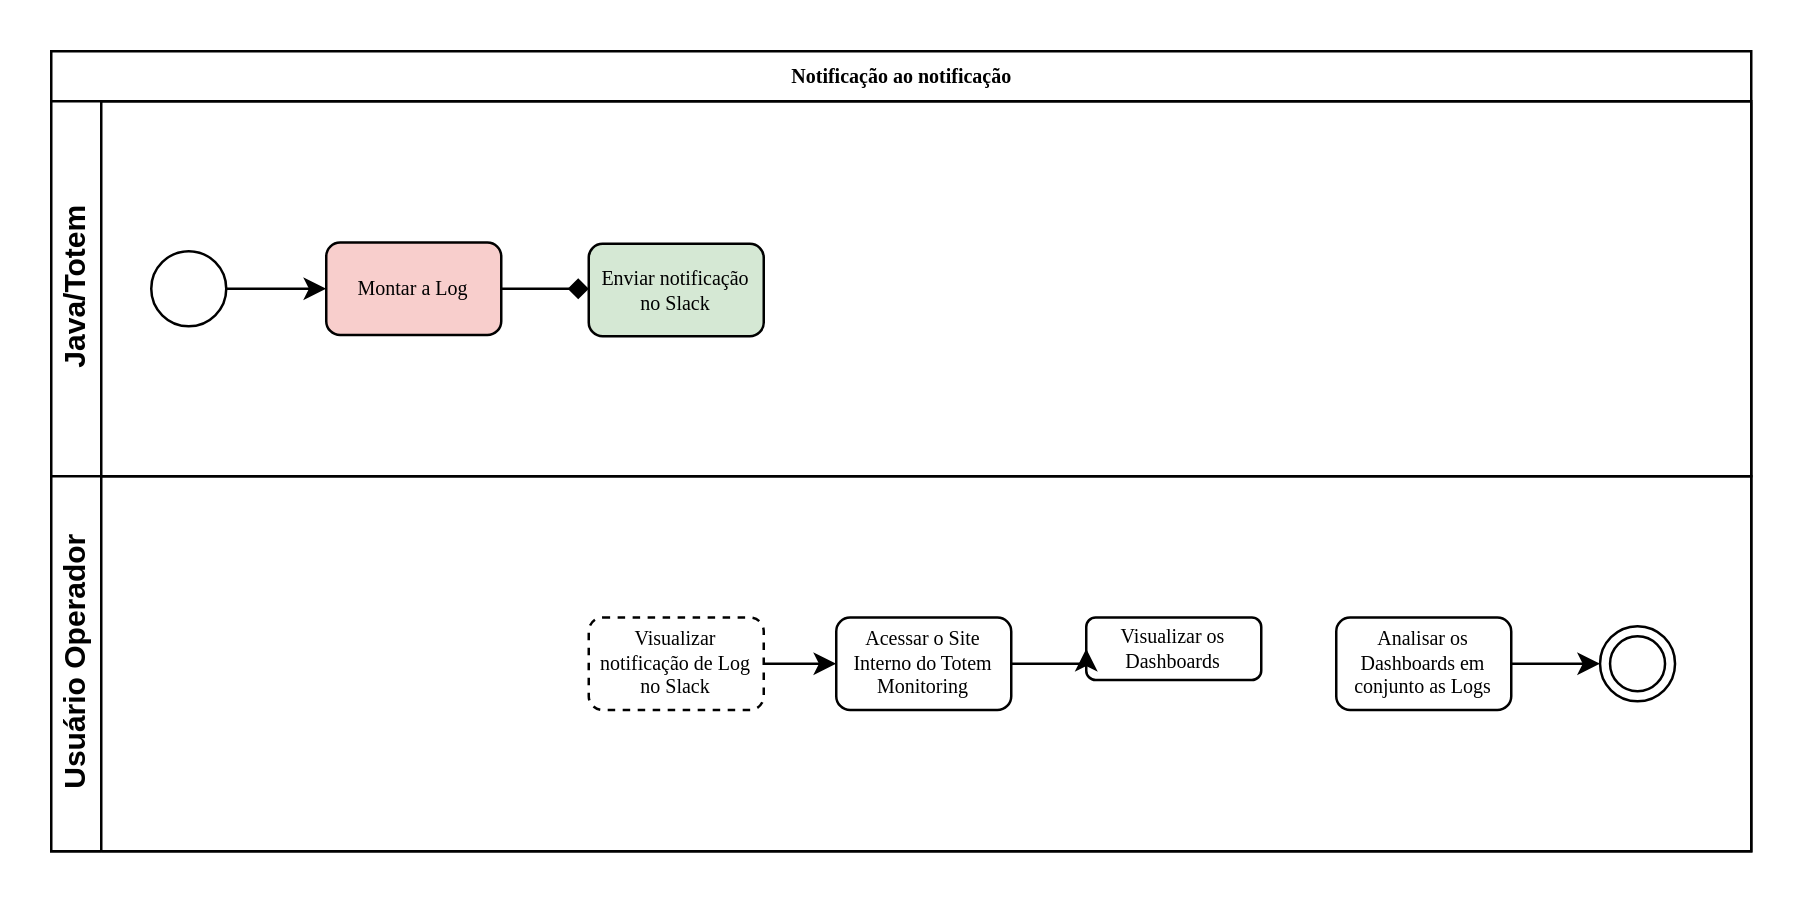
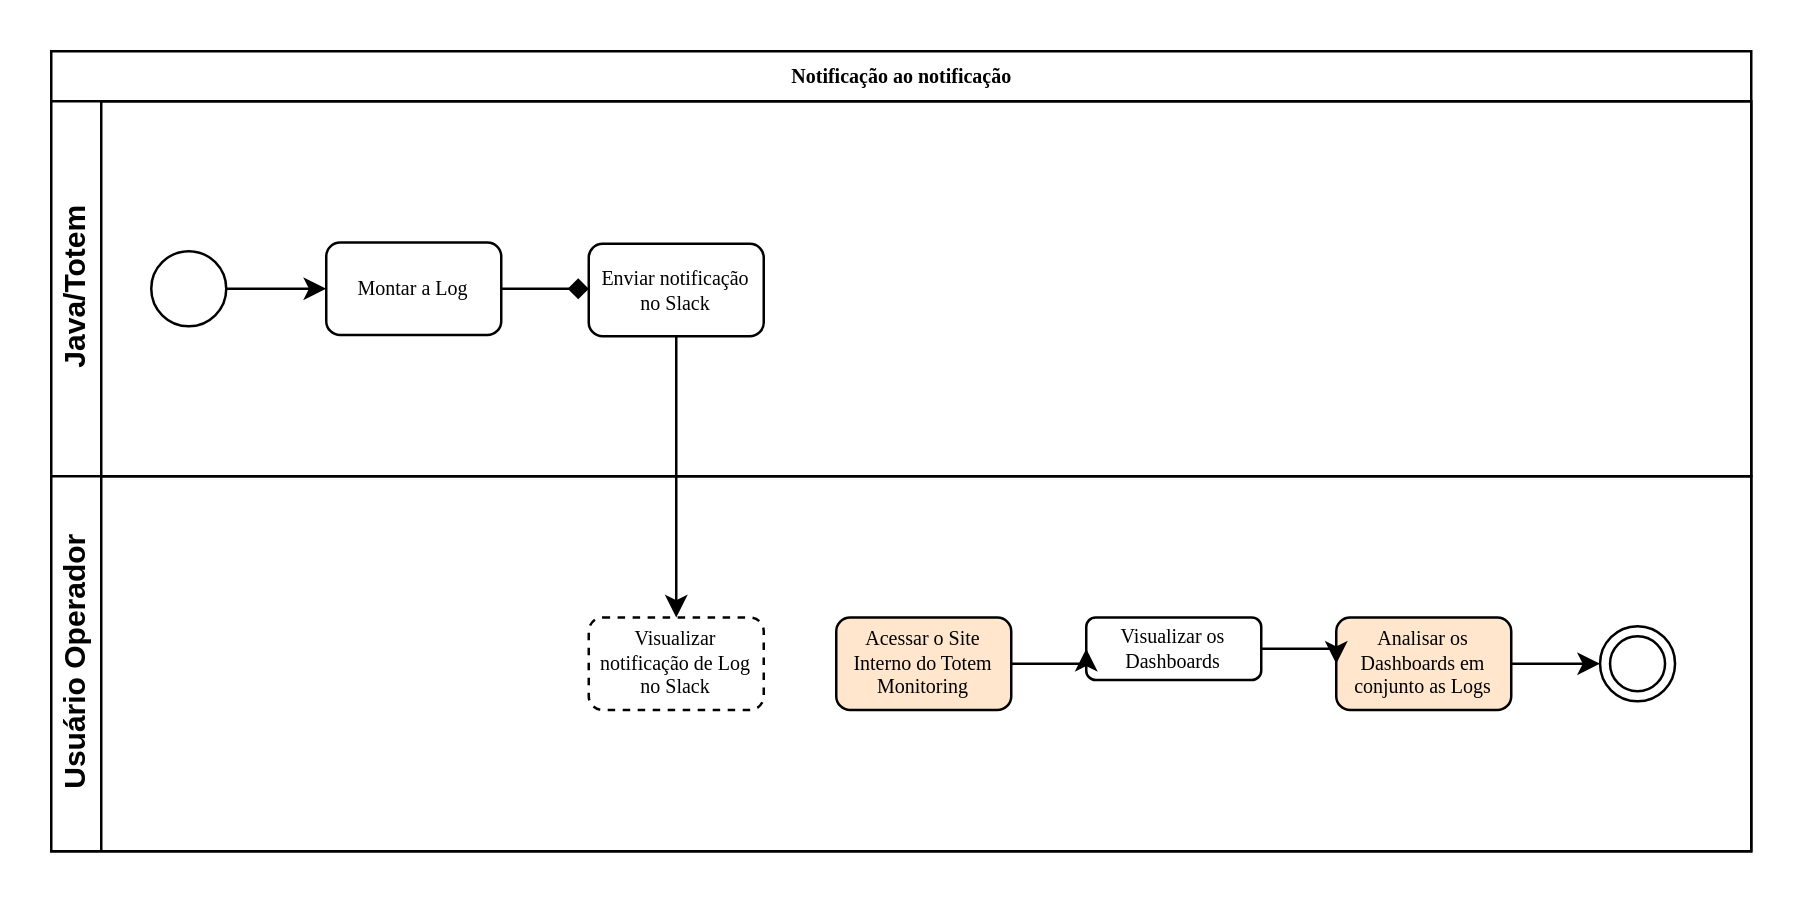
(414, 289) -> (414, 289)
(676, 290) -> (676, 290)
none -> (676, 403)
none -> (1299, 649)
(792, 664) -> none
(924, 664) -> (924, 664)
(1424, 664) -> (1424, 664)
